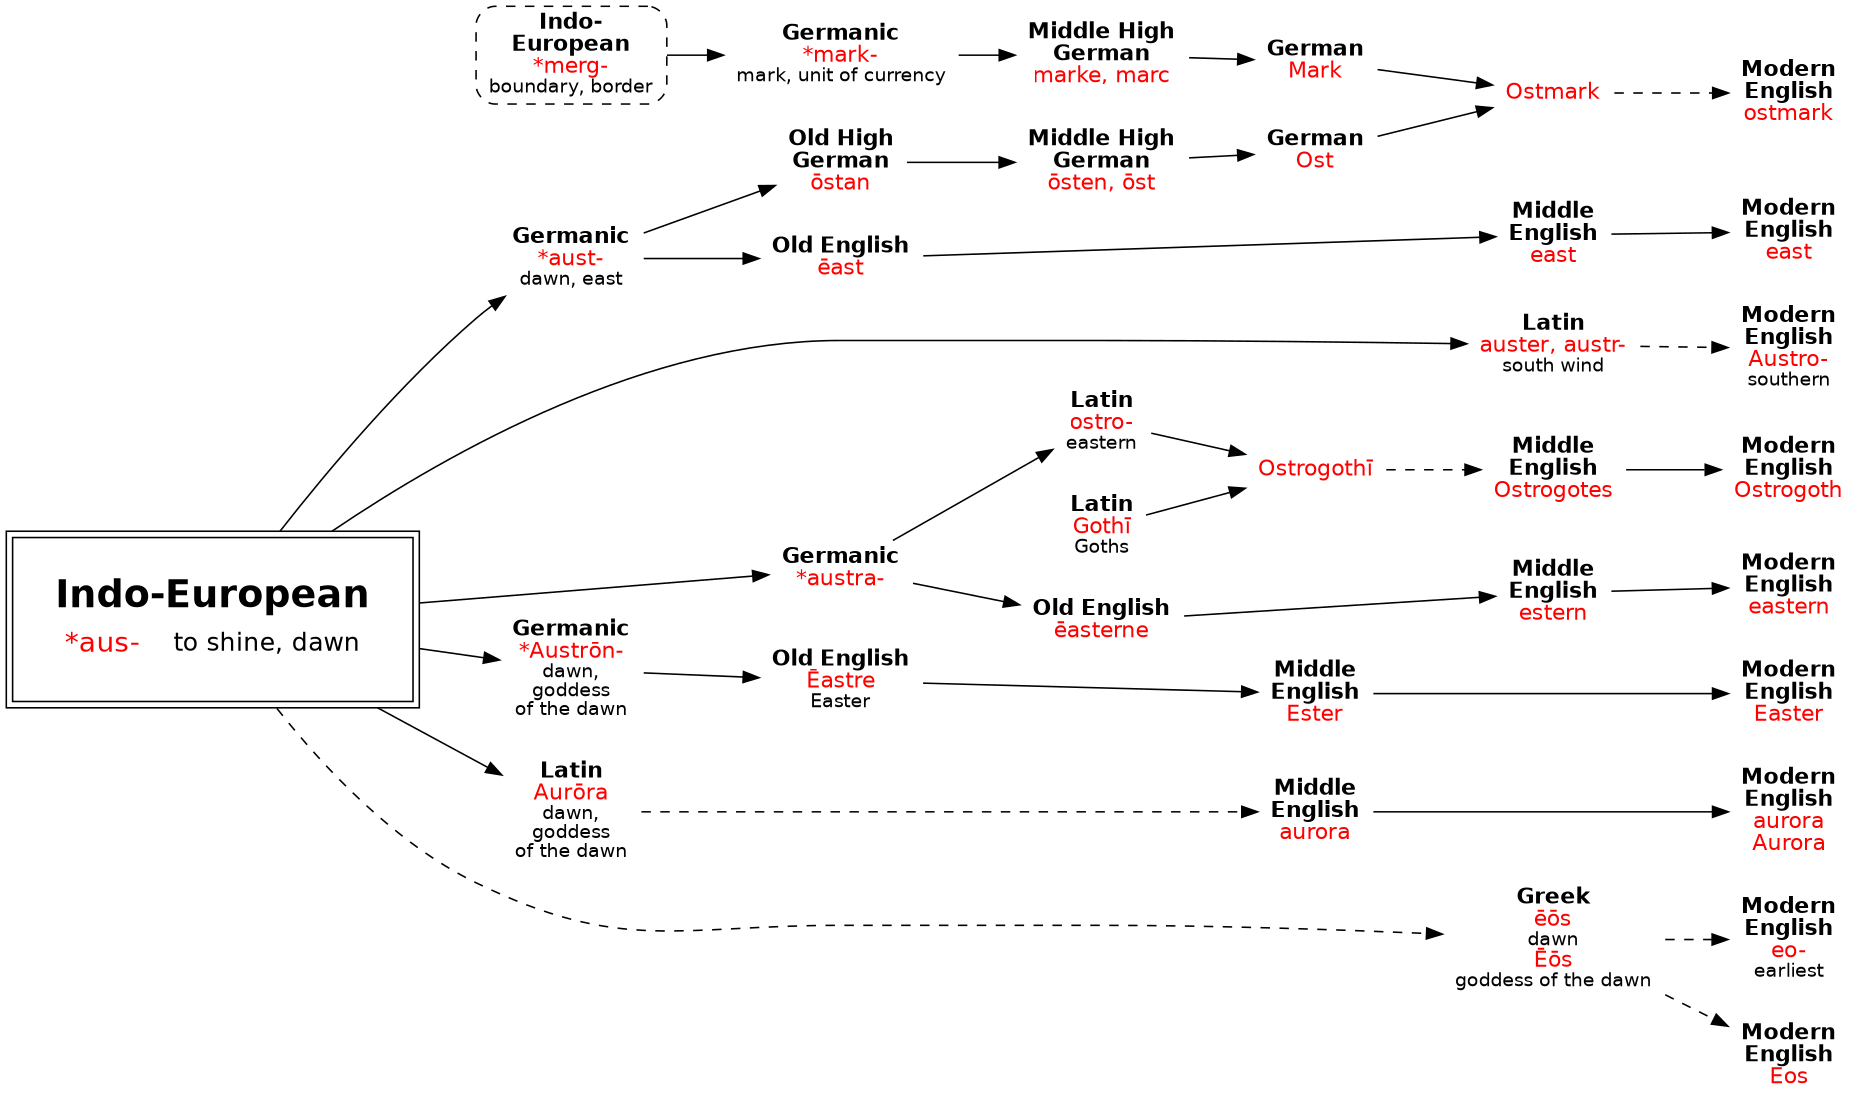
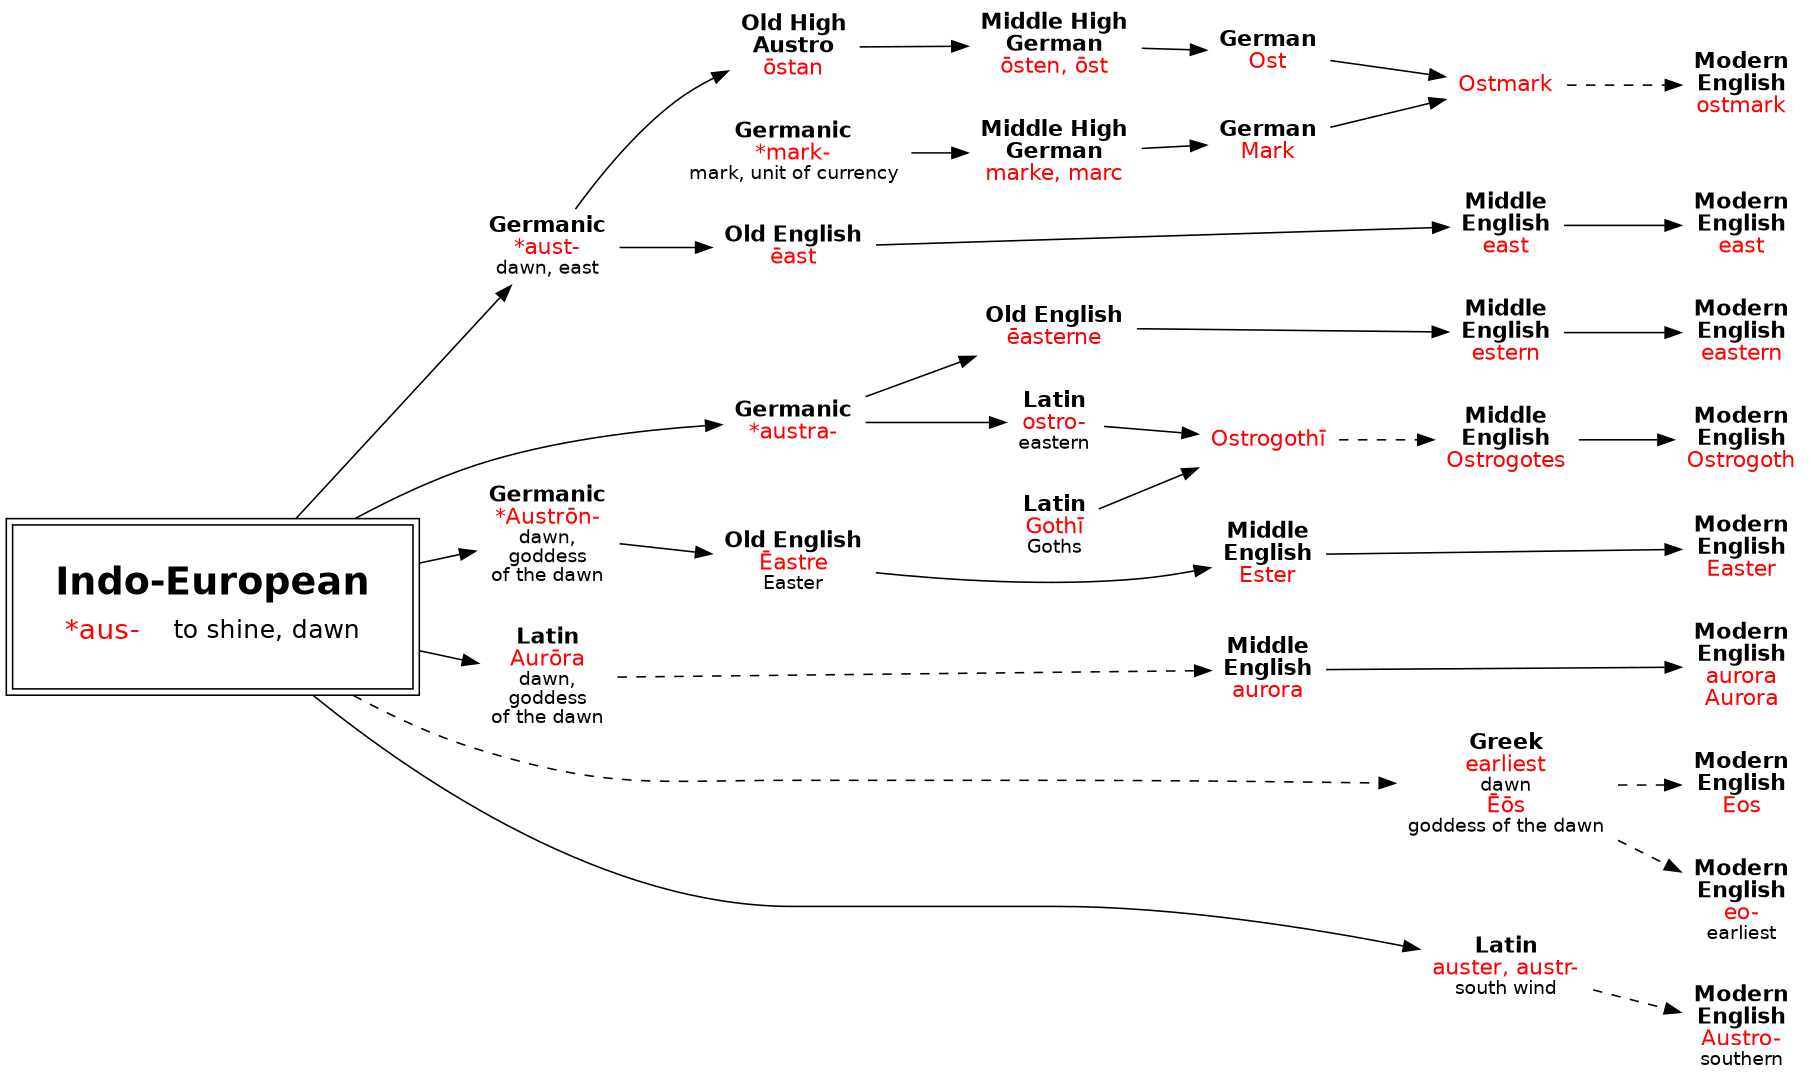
(571, 55) -> none
(841, 161) -> (794, 46)
(1554, 919) -> (1506, 765)
